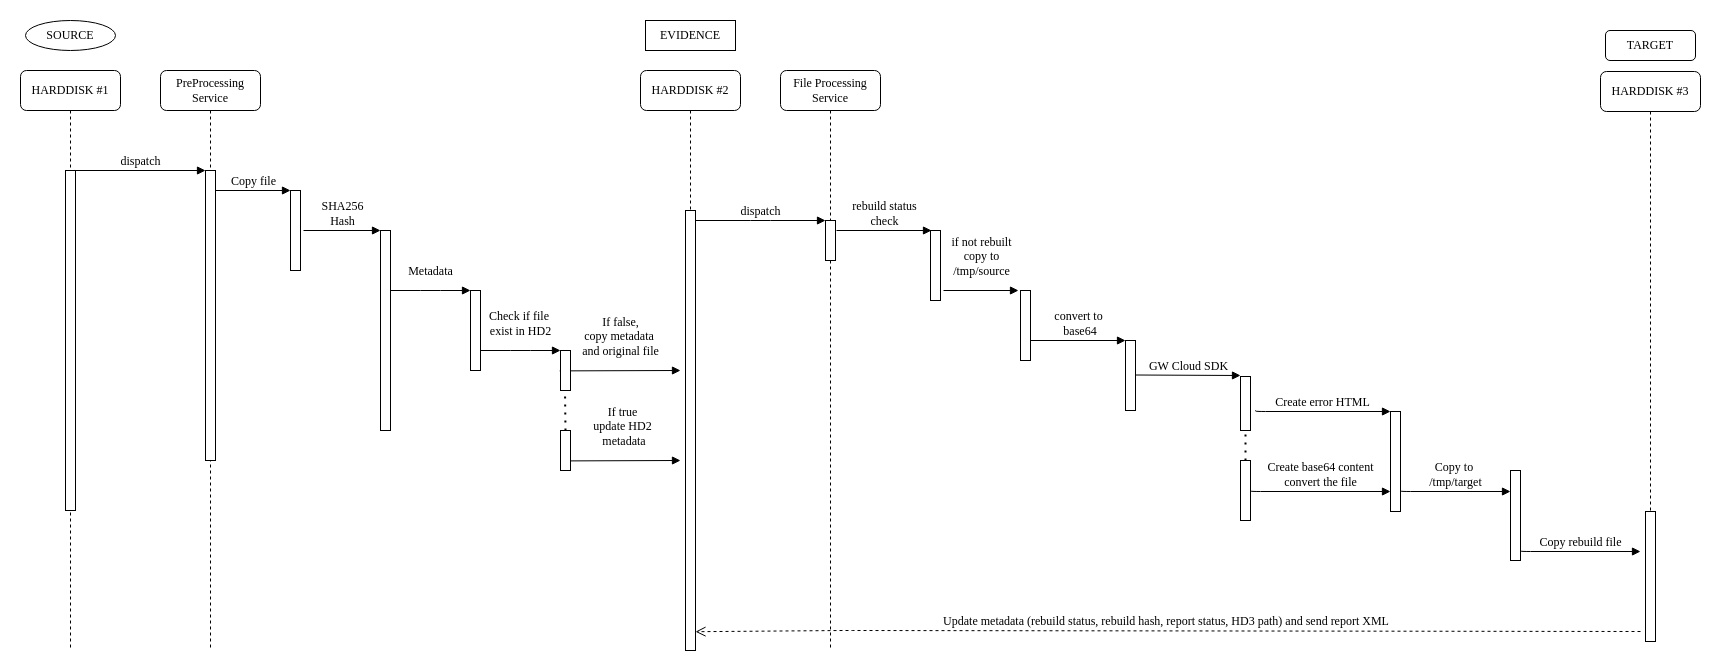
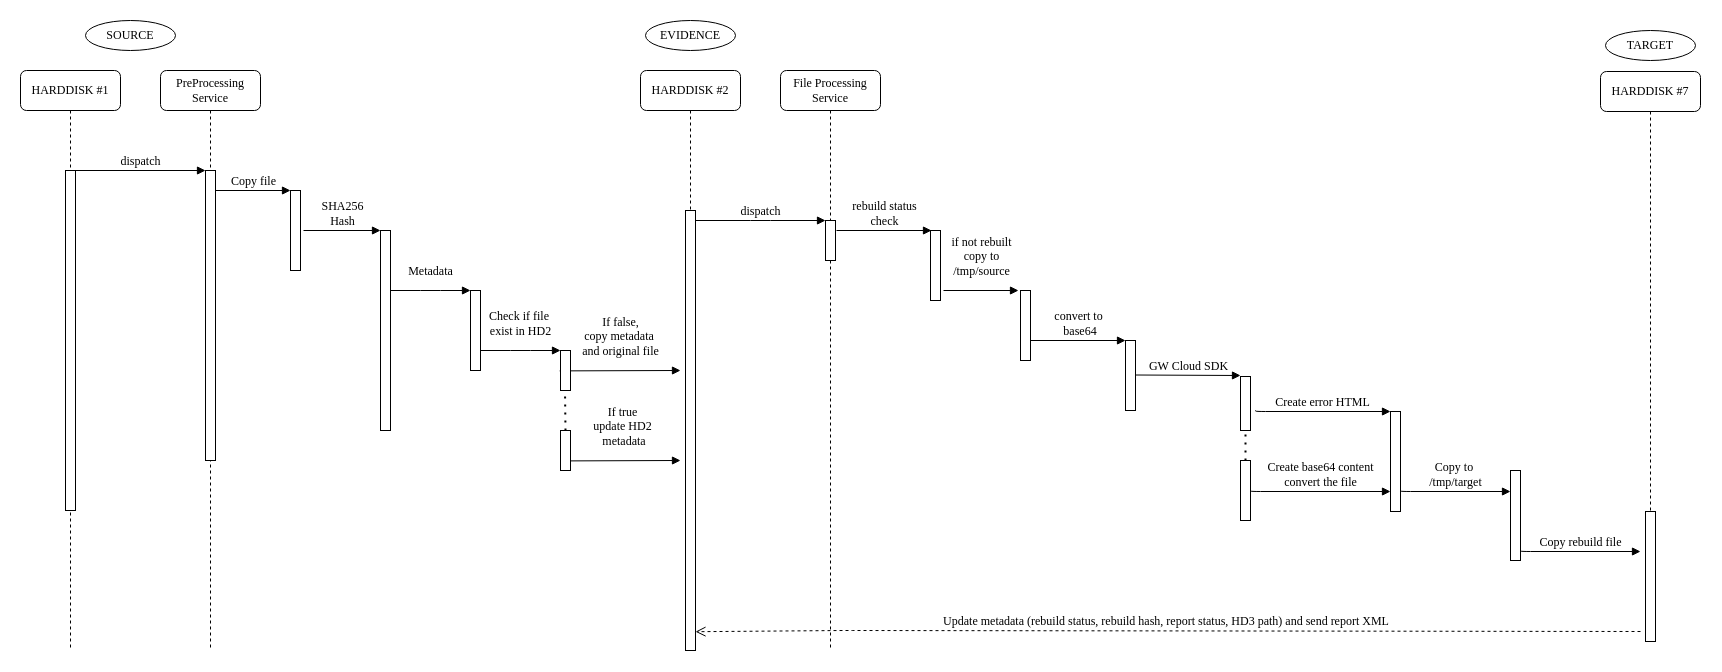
(71, 36) -> (131, 36)
(691, 36) -> (691, 36)
(1651, 46) -> (1651, 46)
(1651, 92) -> (1651, 92)
